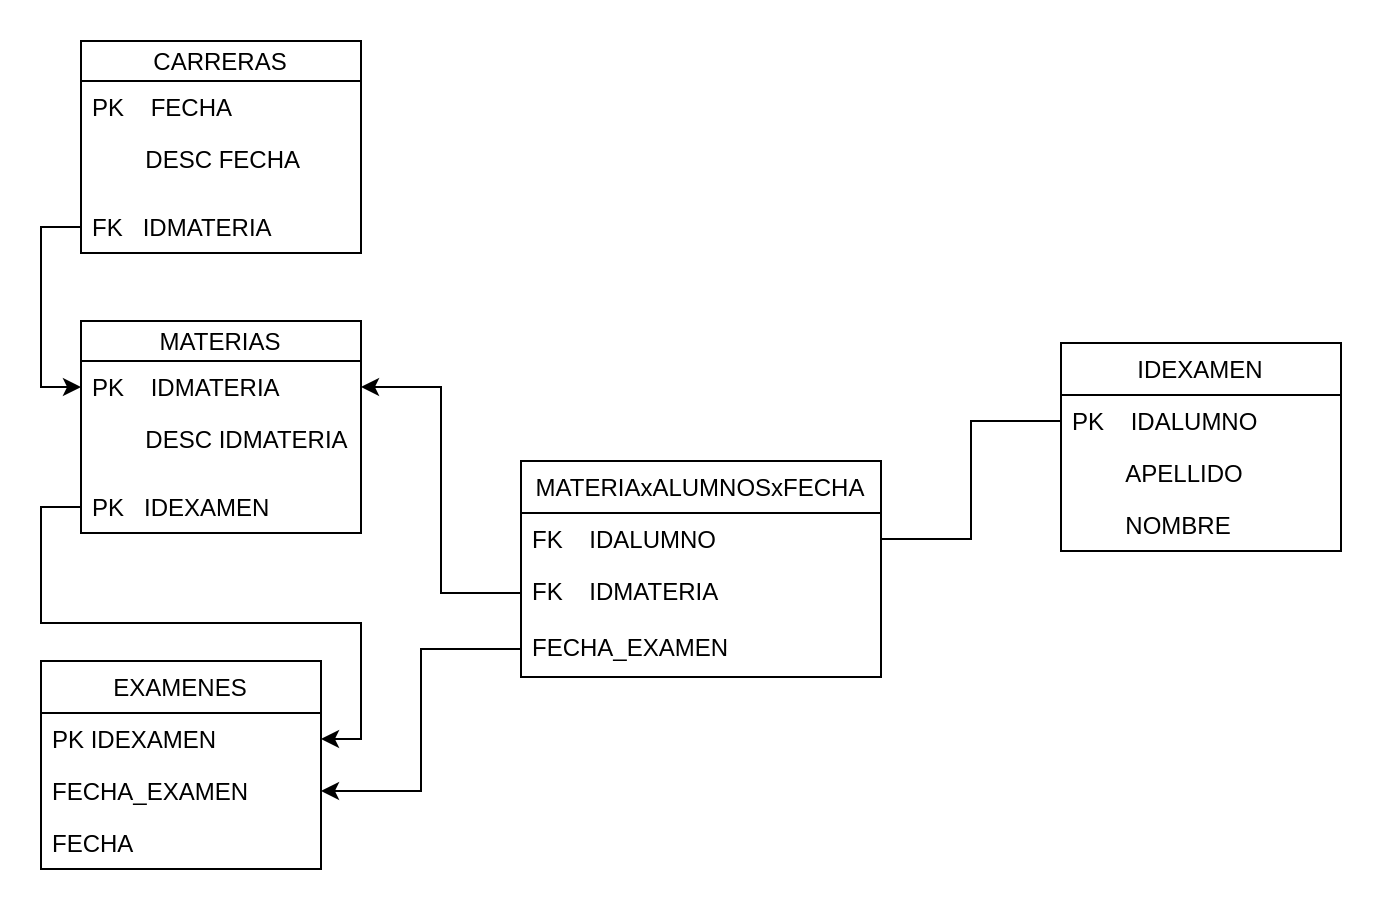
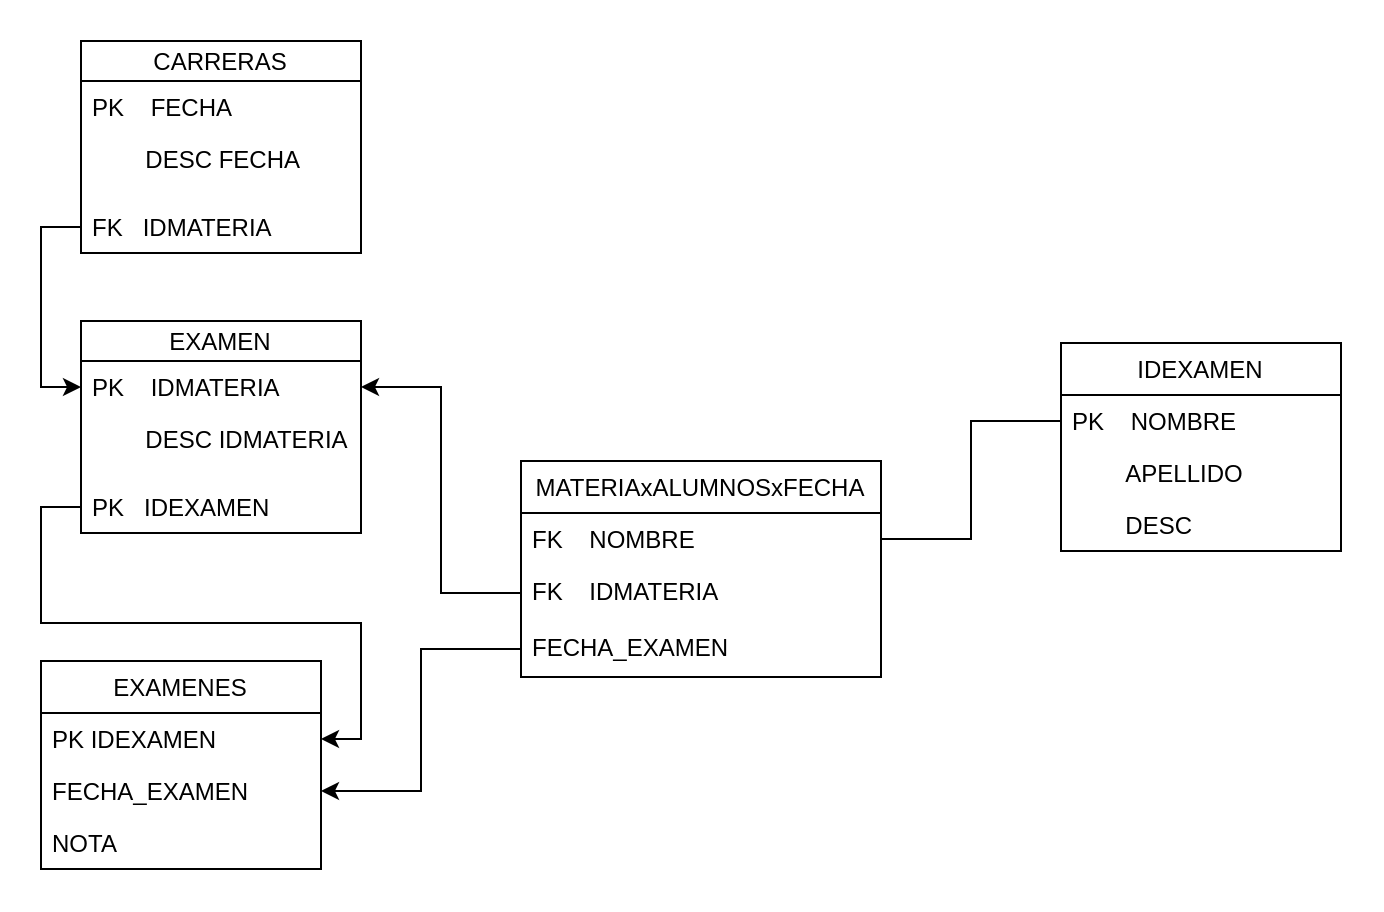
(220, 342) -> (220, 342)
(1166, 422) -> (1153, 422)
(1112, 526) -> (1099, 526)
(626, 540) -> (613, 540)
(86, 844) -> (79, 844)
